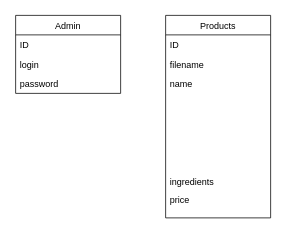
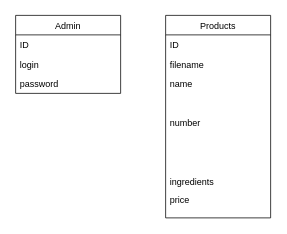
none -> (218, 123)
